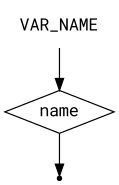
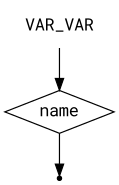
(59, 26) -> (59, 26)
